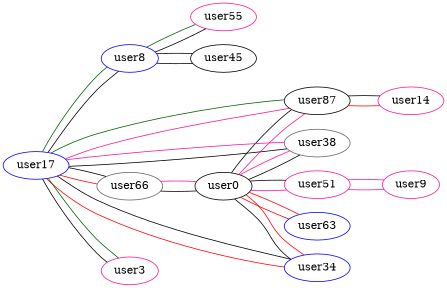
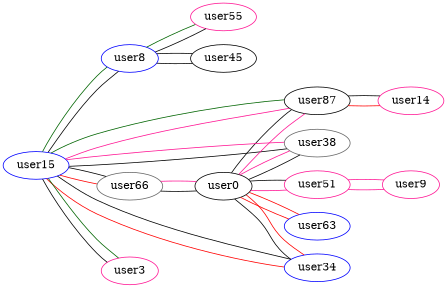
(36, 165) -> (36, 165)
